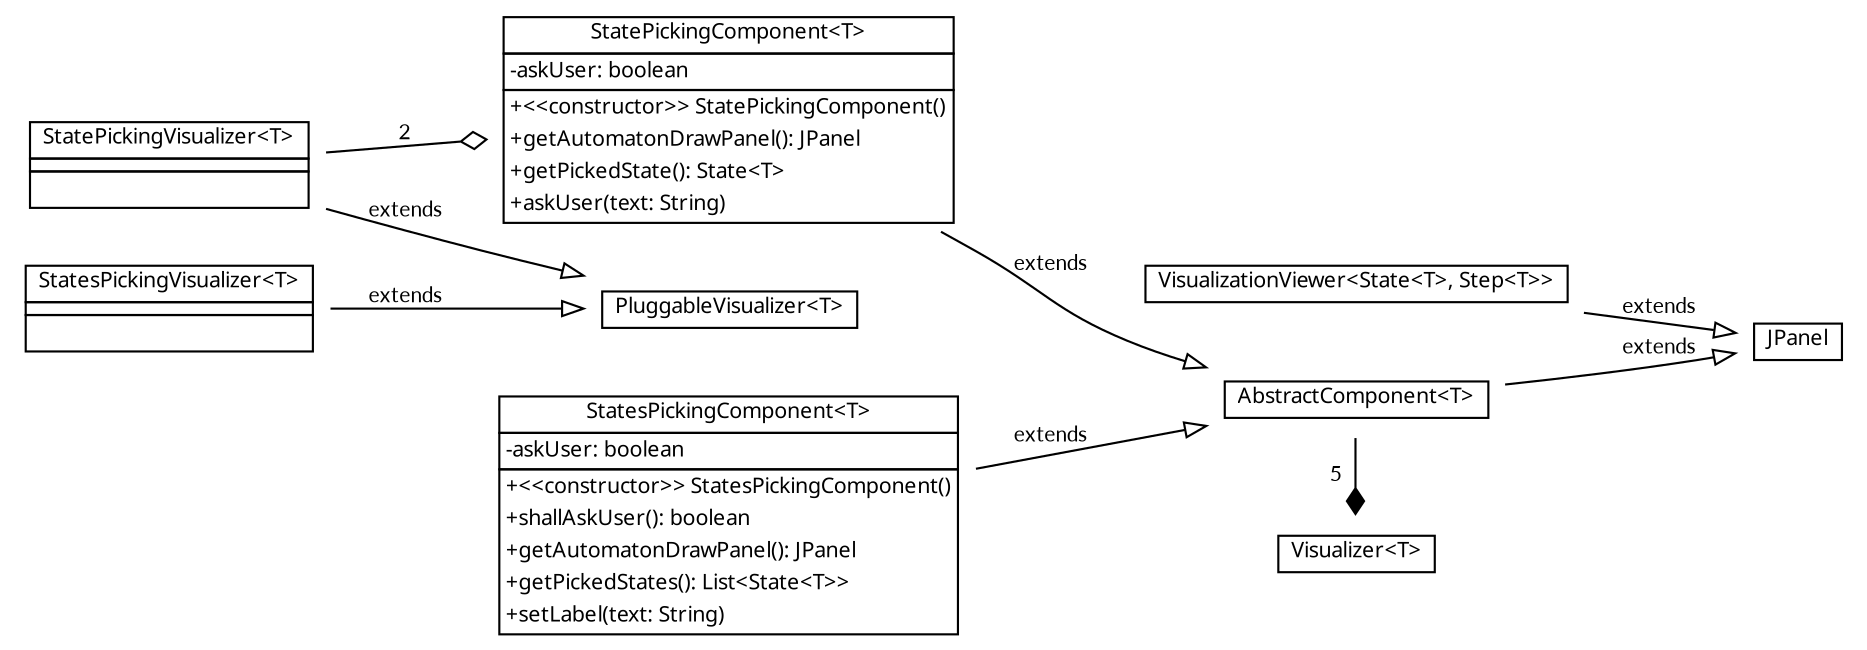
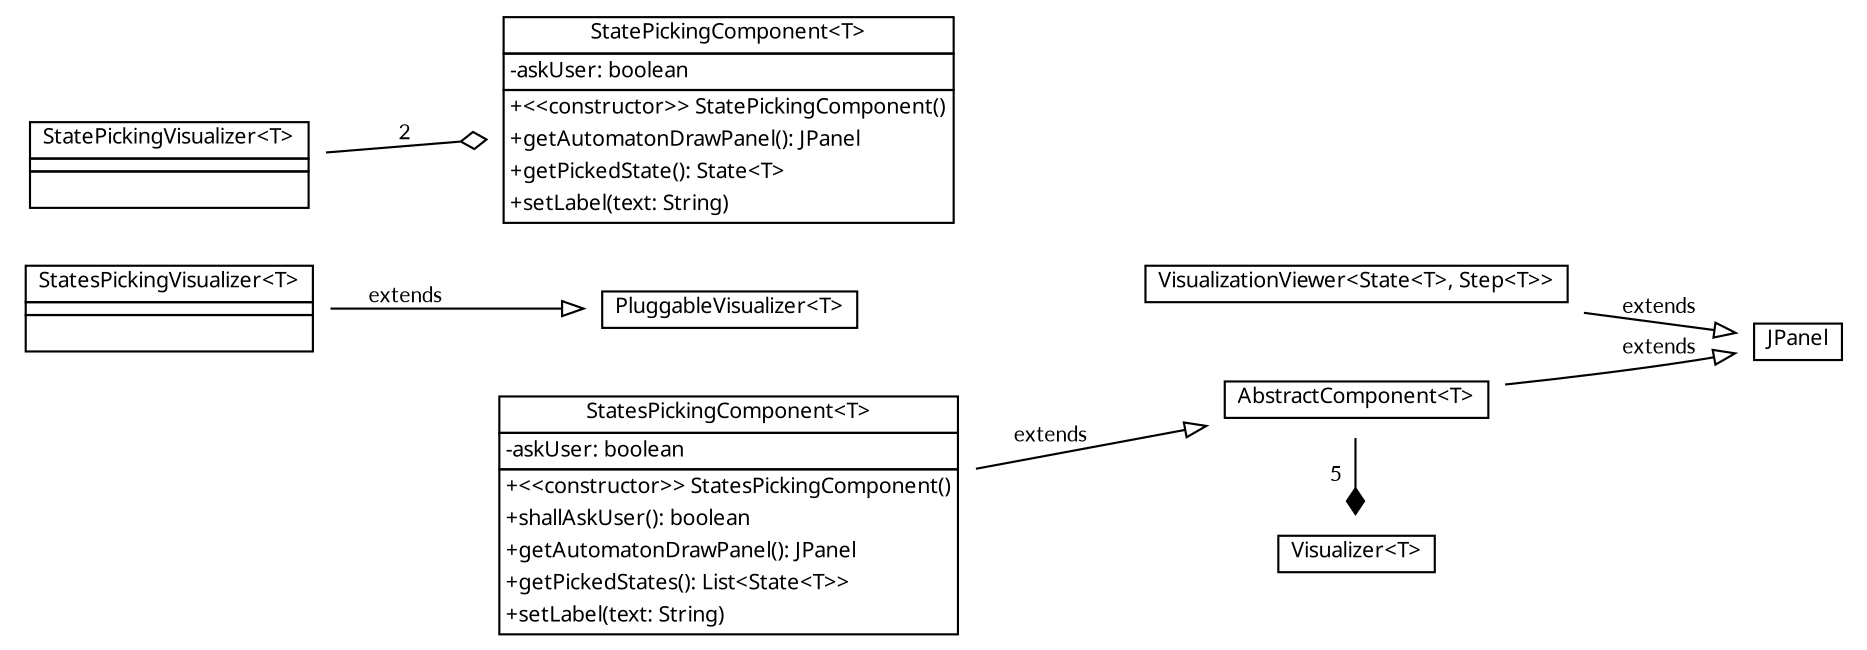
(618, 204) -> (620, 204)
(444, 241) -> none
(1059, 305) -> none
